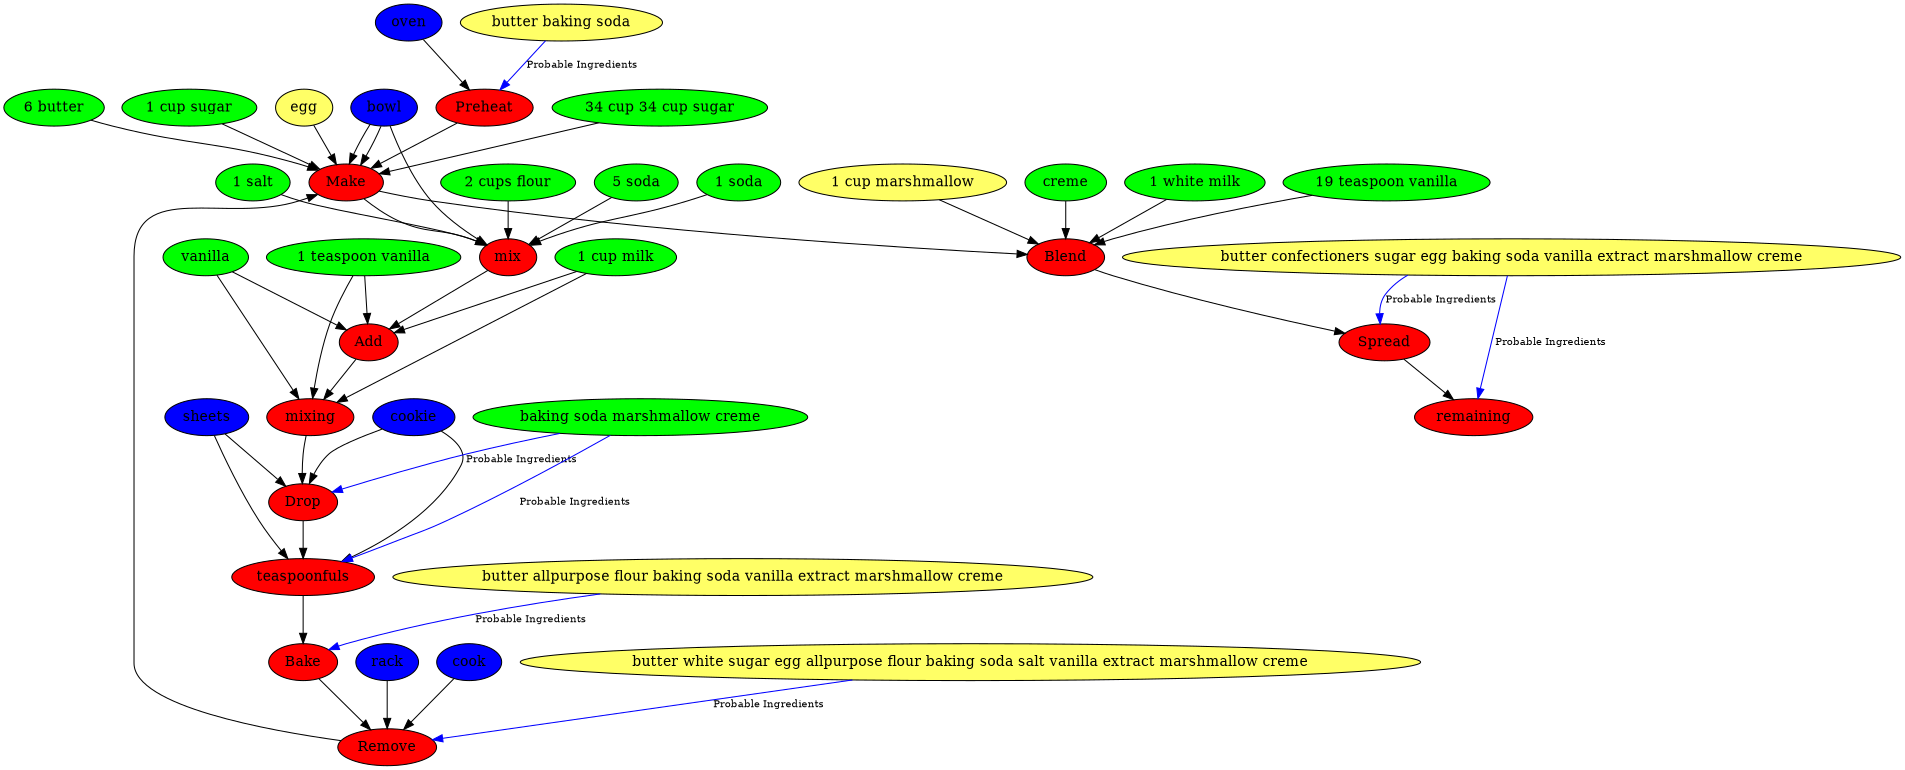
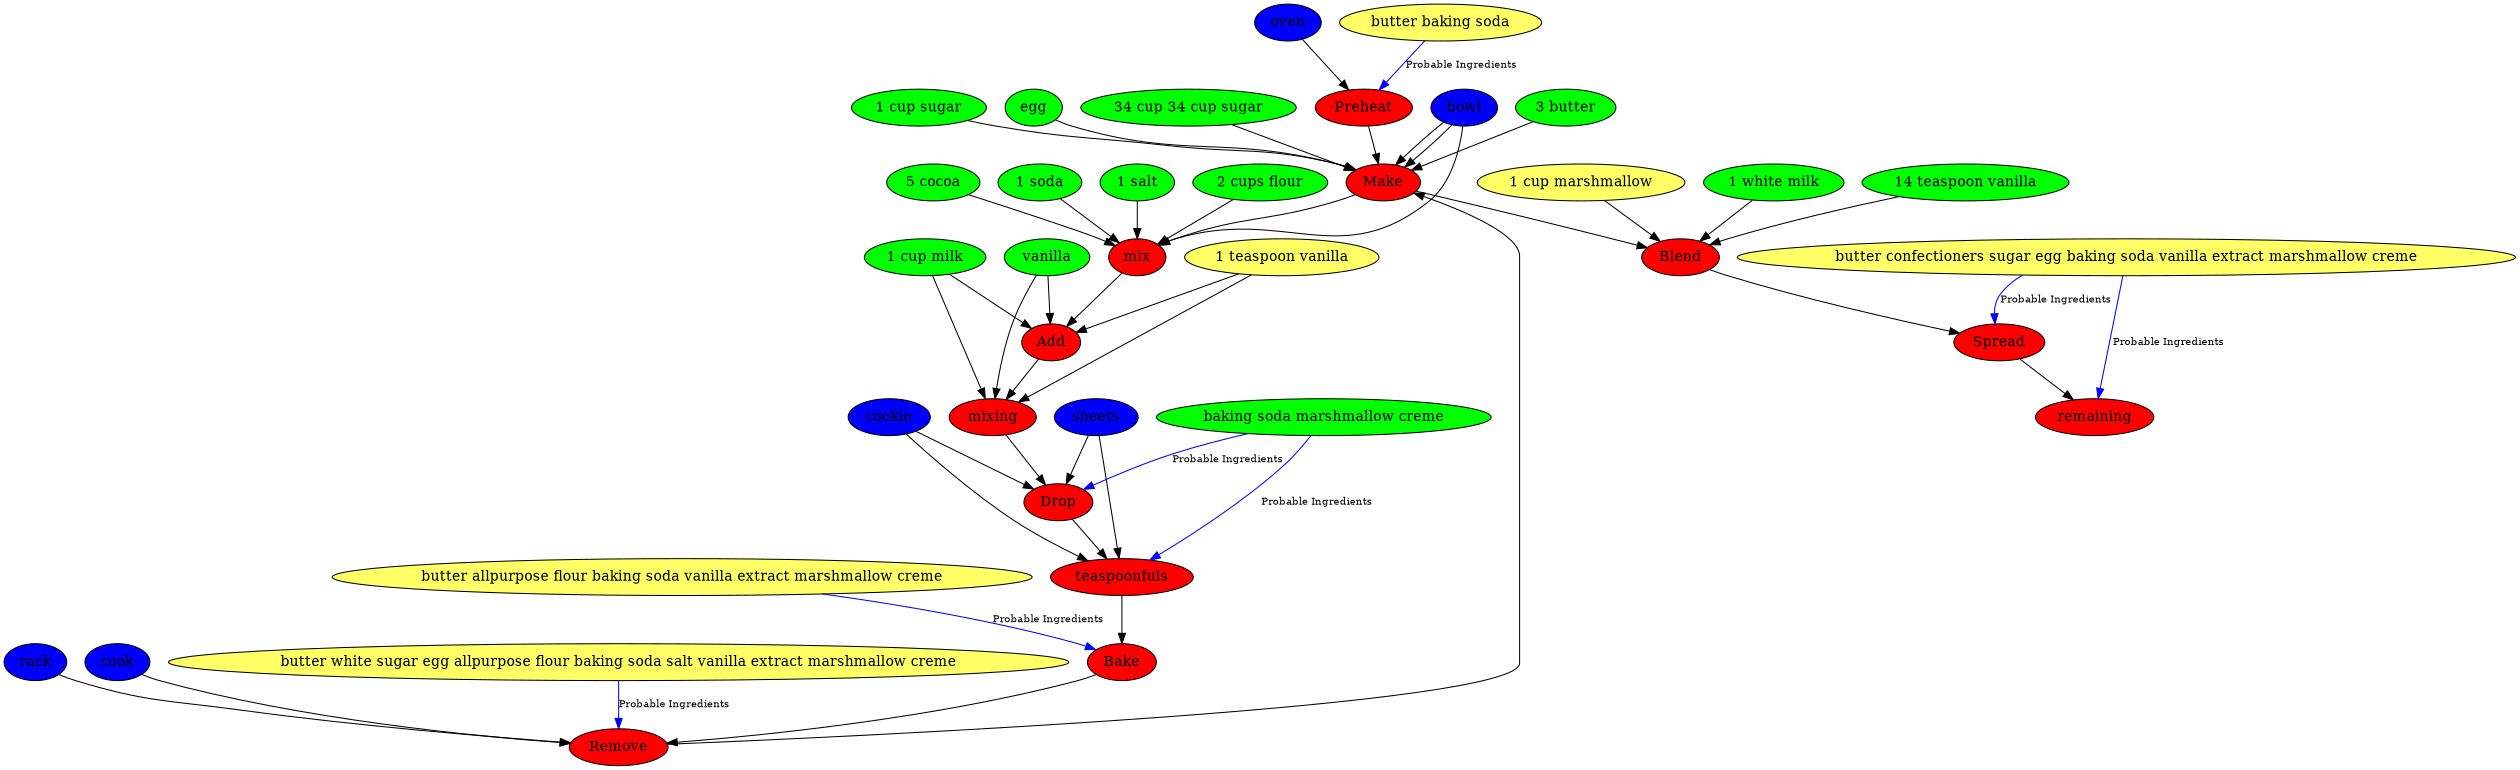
(54, 108) -> (1566, 108)
(304, 108) -> (1034, 108)
(636, 182) -> (933, 182)
(1066, 182) -> none
(1387, 182) -> (1965, 182)
(364, 257) -> (1282, 257)
